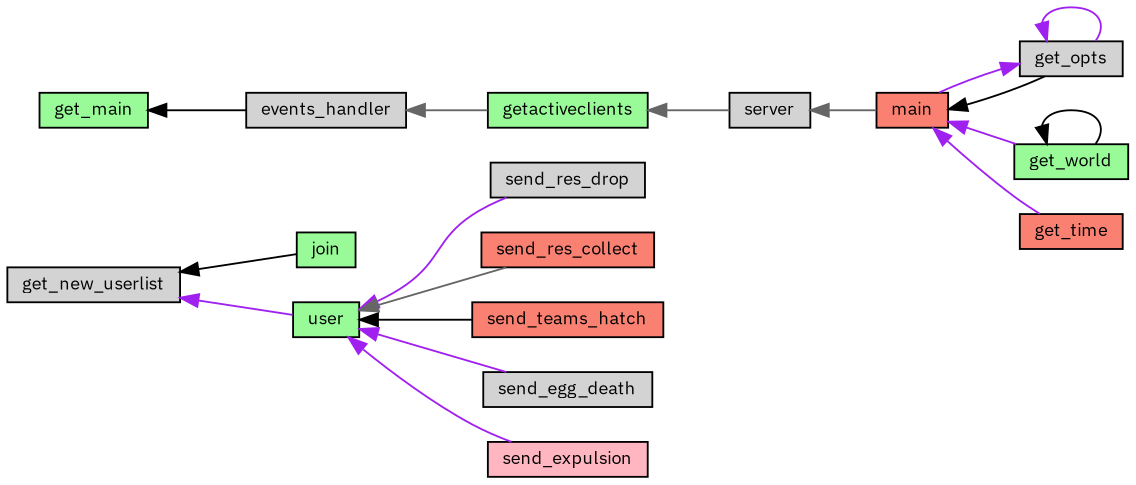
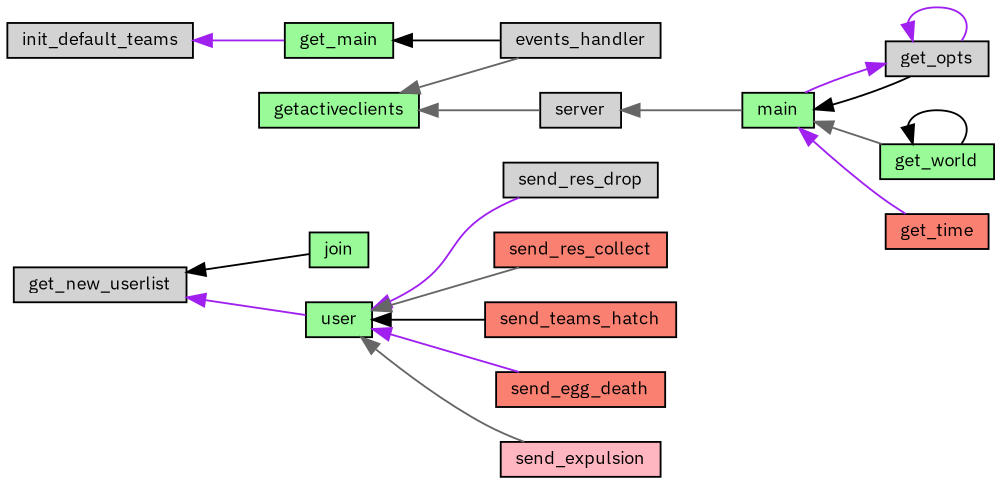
none -> (100, 40)
(456, 110) -> (469, 73)
(912, 110) -> (778, 110)
(991, 136) -> (857, 136)
(568, 390) -> (581, 390)
(434, 401) -> (447, 401)
